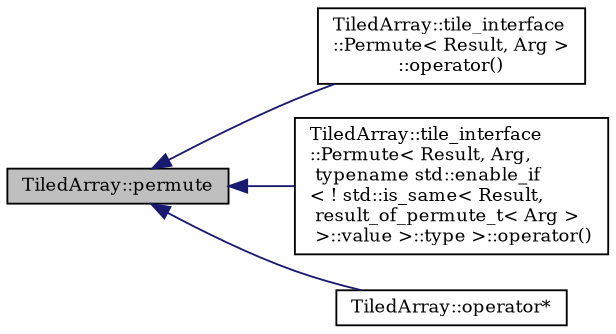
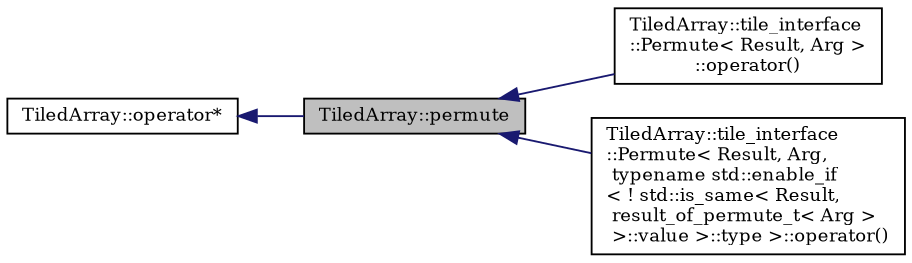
(262, 258) -> (281, 116)
